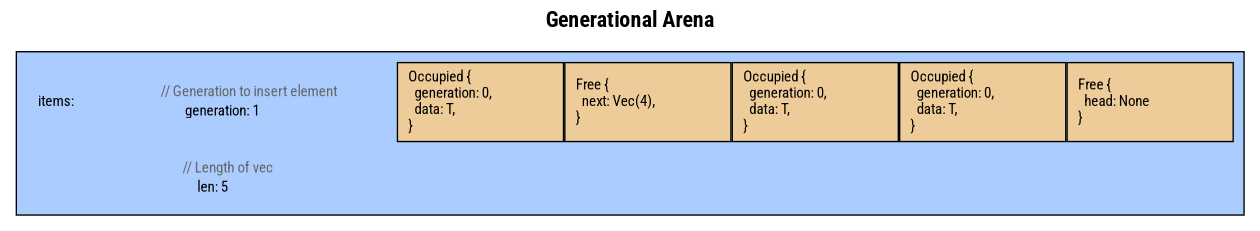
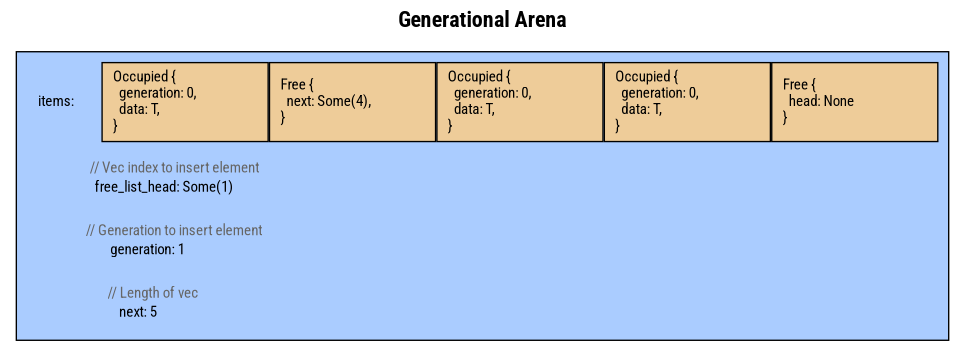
(648, 102) -> (353, 102)
none -> (174, 178)
(250, 187) -> (175, 312)
